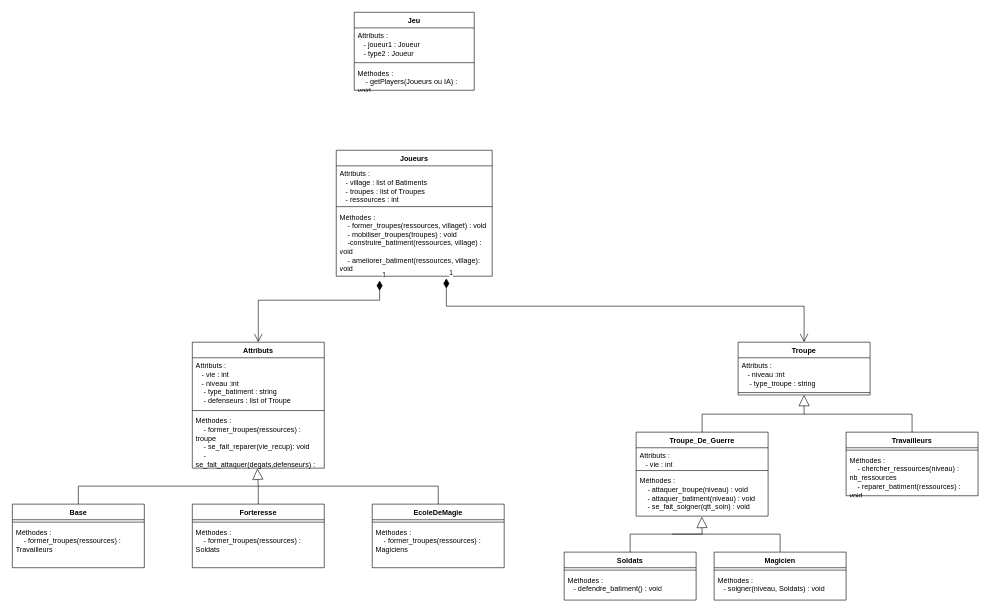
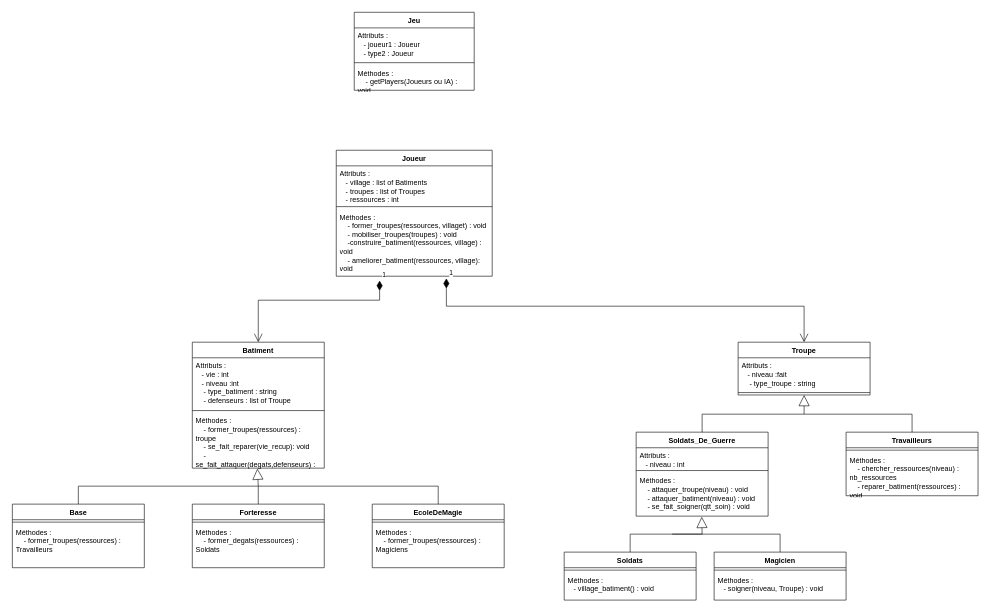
(414, 159) -> (414, 159)
(258, 351) -> (258, 351)
(782, 375) -> (782, 375)
(702, 441) -> (702, 441)
(659, 461) -> (663, 461)
(259, 542) -> (259, 542)
(619, 586) -> (614, 586)
(775, 586) -> (774, 586)
